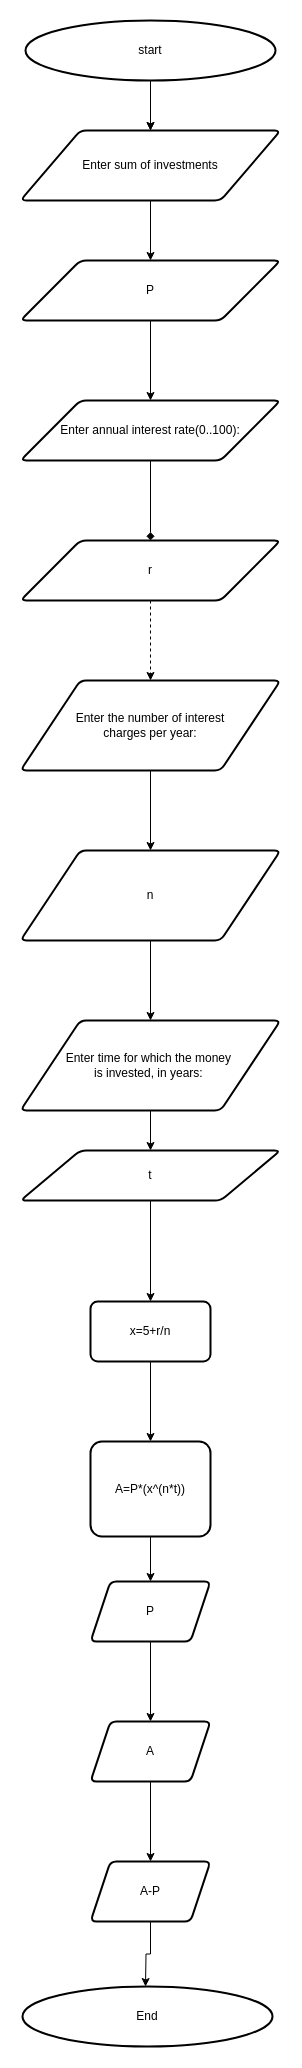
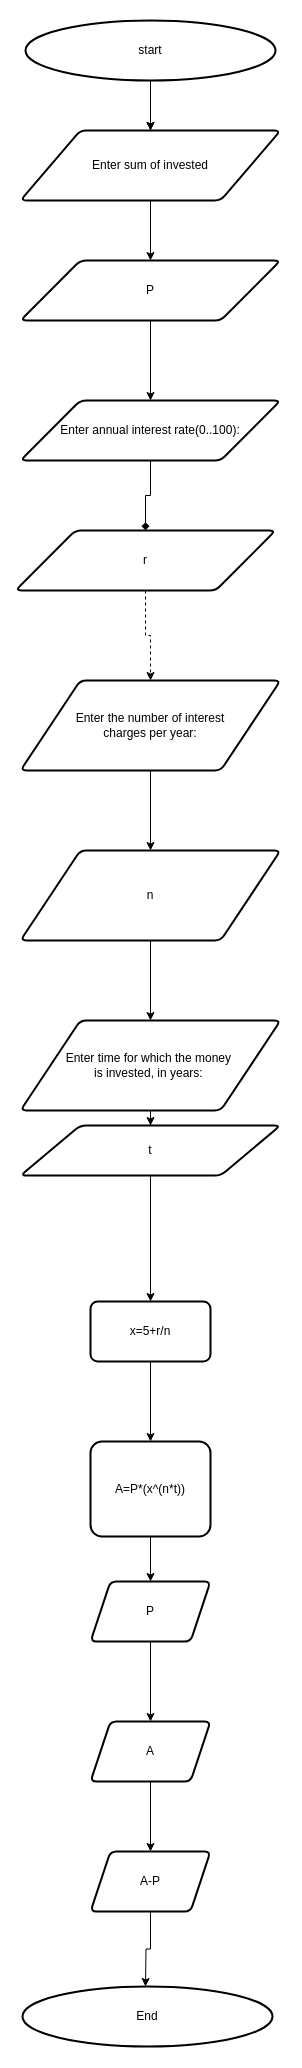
(151, 166) -> (151, 166)
(151, 571) -> (146, 561)
(151, 1176) -> (151, 1151)
(151, 1892) -> (151, 1882)
